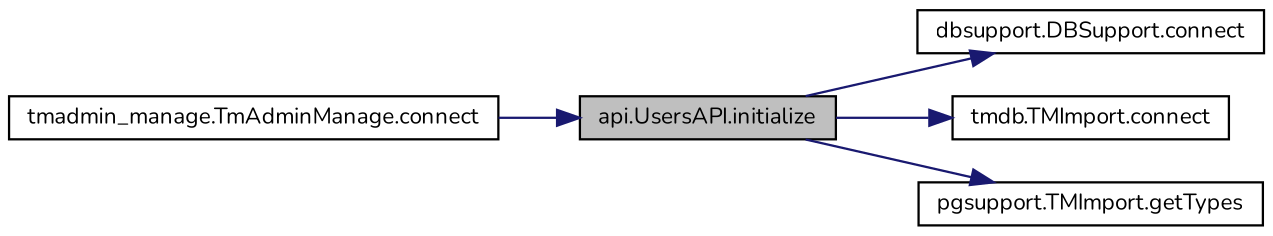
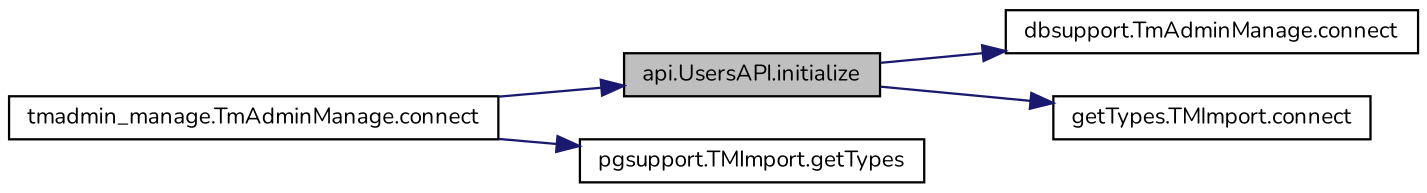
(1091, 32) -> (1212, 32)
(1091, 118) -> (1212, 118)
(889, 158) -> (527, 141)
